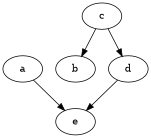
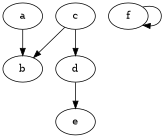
none -> (128, 16)
(46, 93) -> (23, 39)
